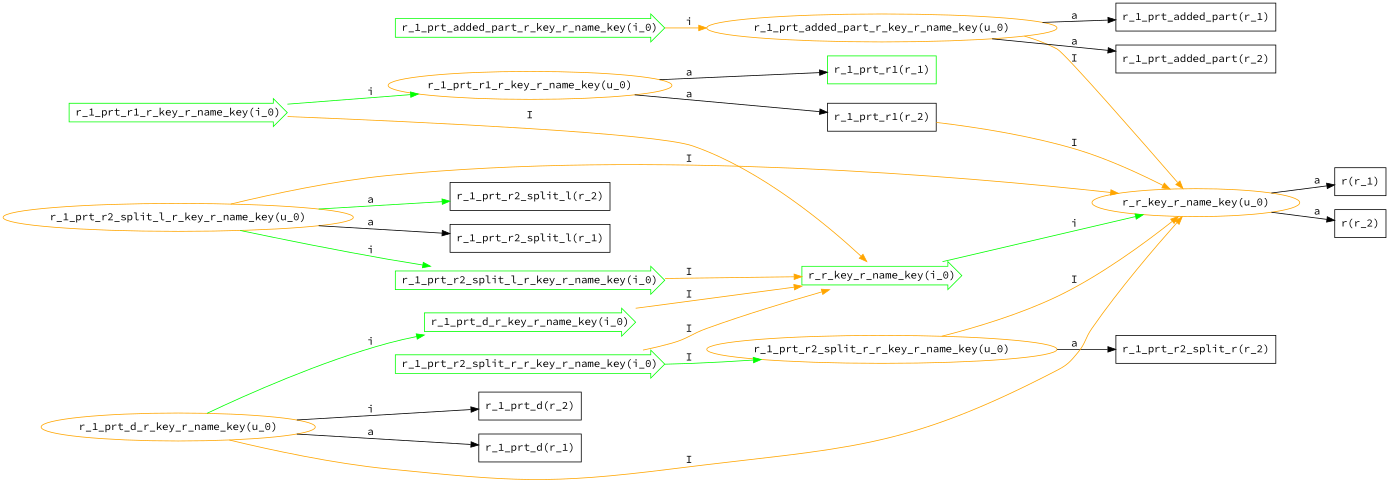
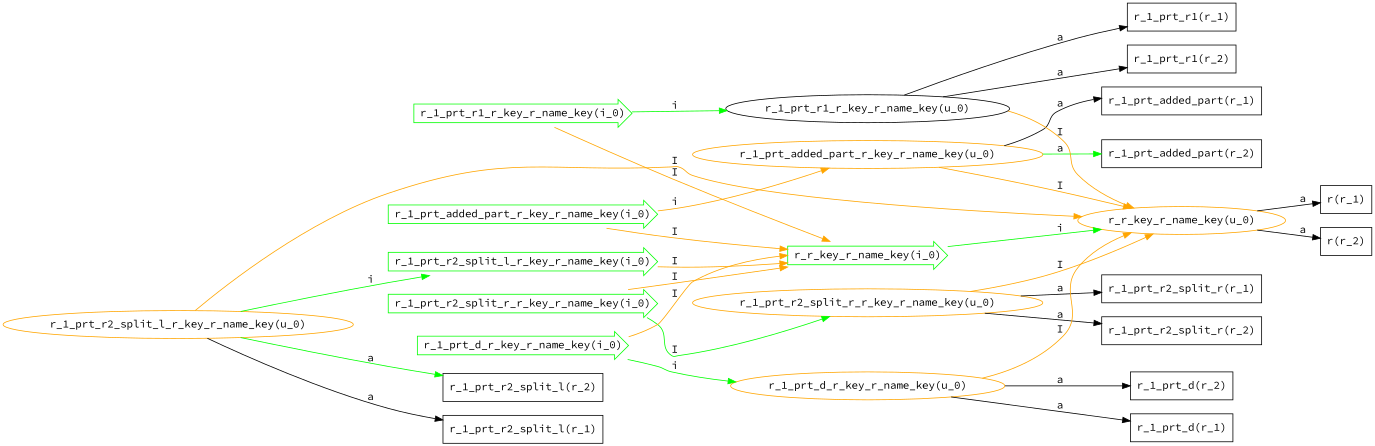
(1062, 46) -> (1064, 154)
(882, 70) -> (1182, 17)
(530, 85) -> (868, 109)
(1053, 143) -> (1071, 159)
none -> (693, 240)
none -> (1182, 289)
(310, 369) -> (677, 373)
(371, 410) -> (1060, 380)
